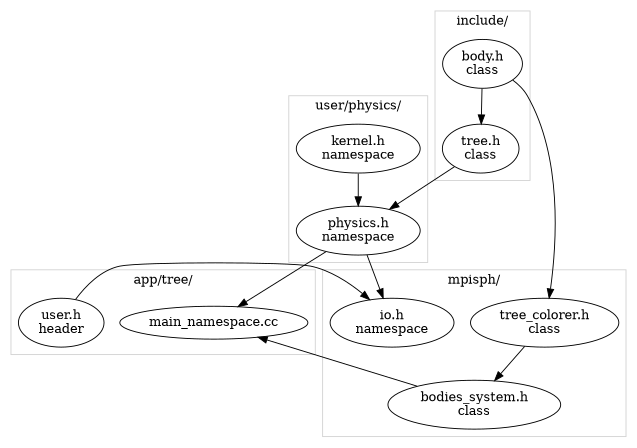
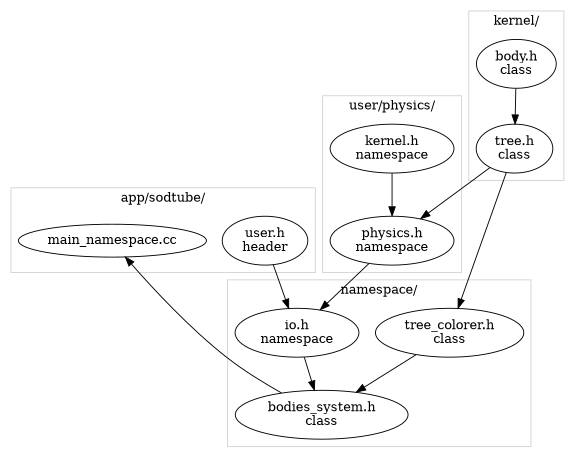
(483, 21) -> (516, 21)
(553, 179) -> (484, 236)
(286, 277) -> none
(163, 280) -> (163, 198)
(474, 280) -> (379, 290)
none -> (308, 369)
